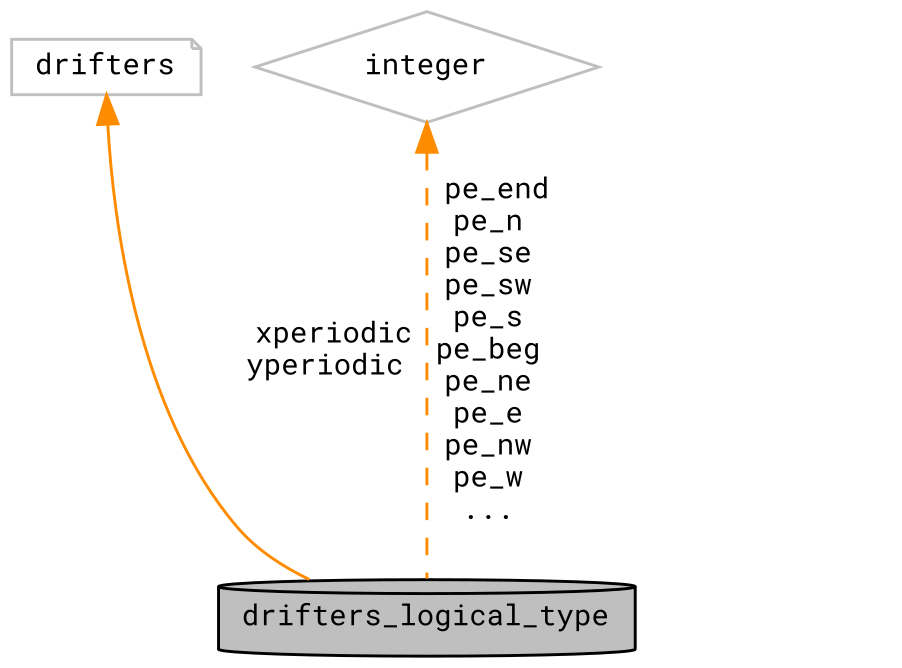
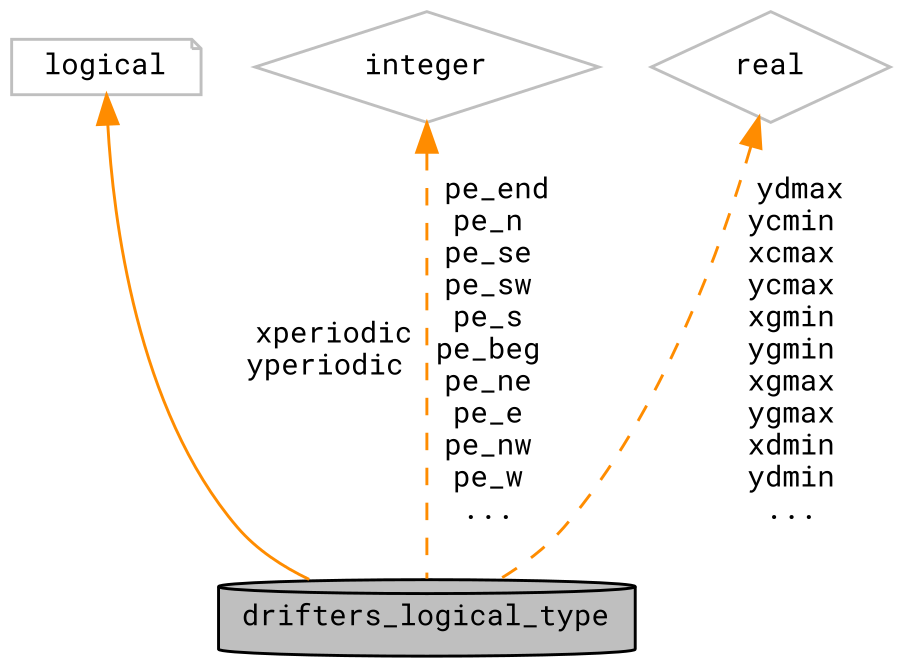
(106, 67) -> (106, 67)
none -> (771, 67)
